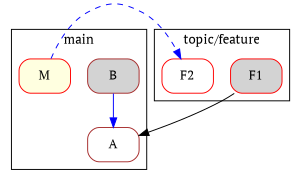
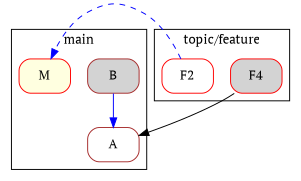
(111, 4) -> (120, 4)
(256, 76) -> (256, 76)
